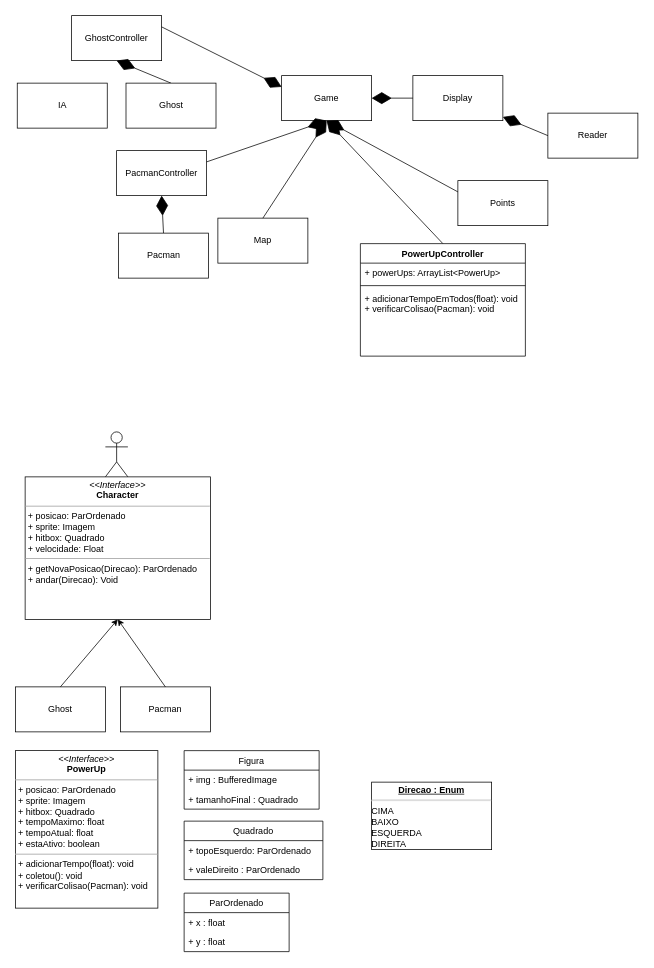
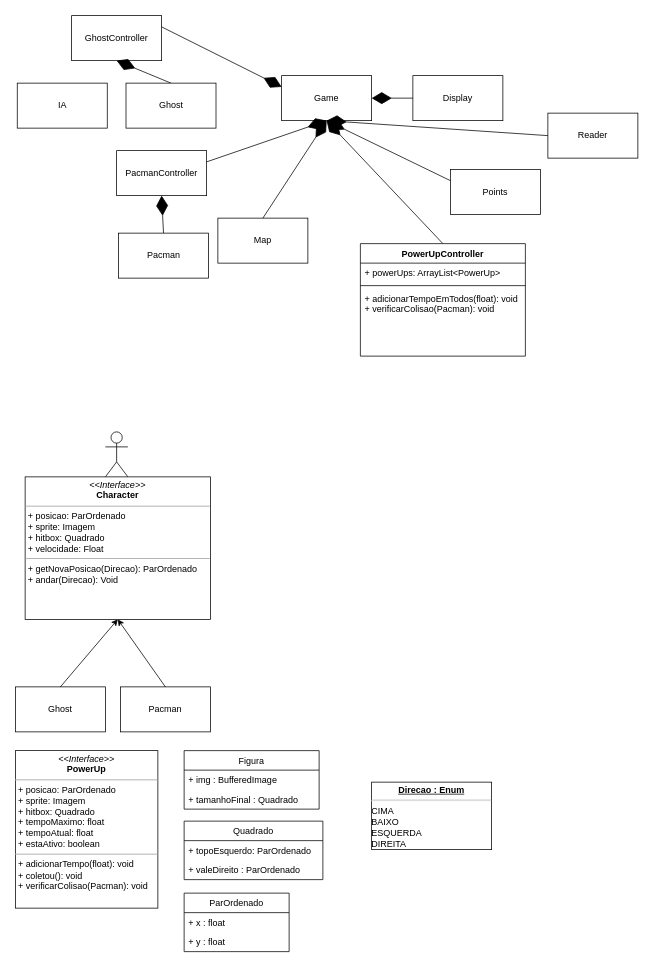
(534, 130) -> (447, 129)
(503, 203) -> (495, 192)
